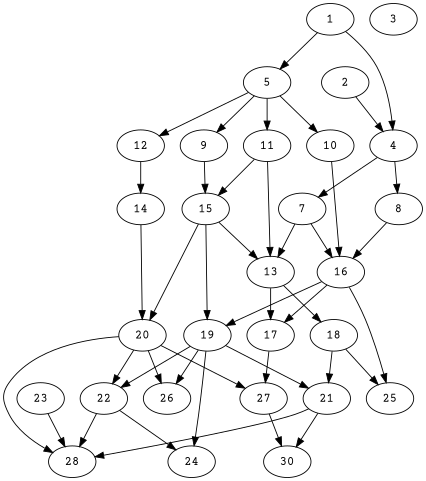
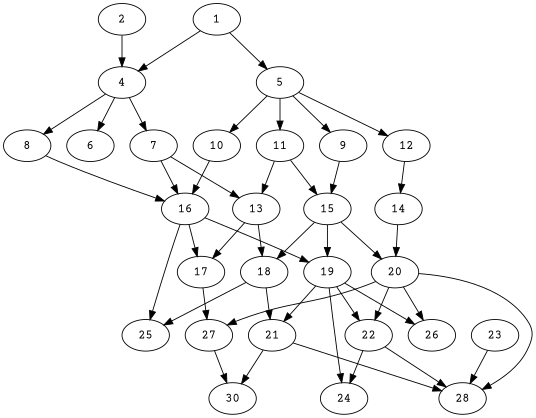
(394, 19) -> none
none -> (90, 146)
(235, 237) -> (299, 237)
